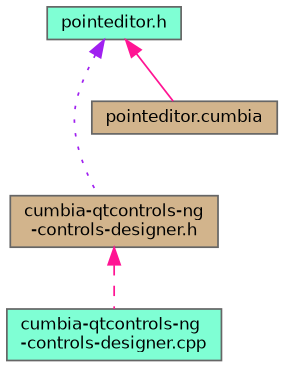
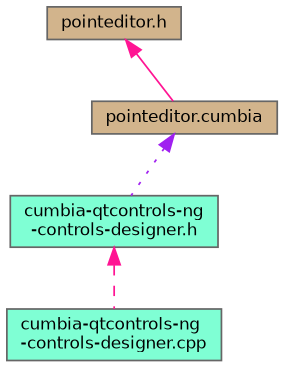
(114, 23) -> (114, 23)
(75, 125) -> (148, 172)
(114, 221) -> (114, 221)
